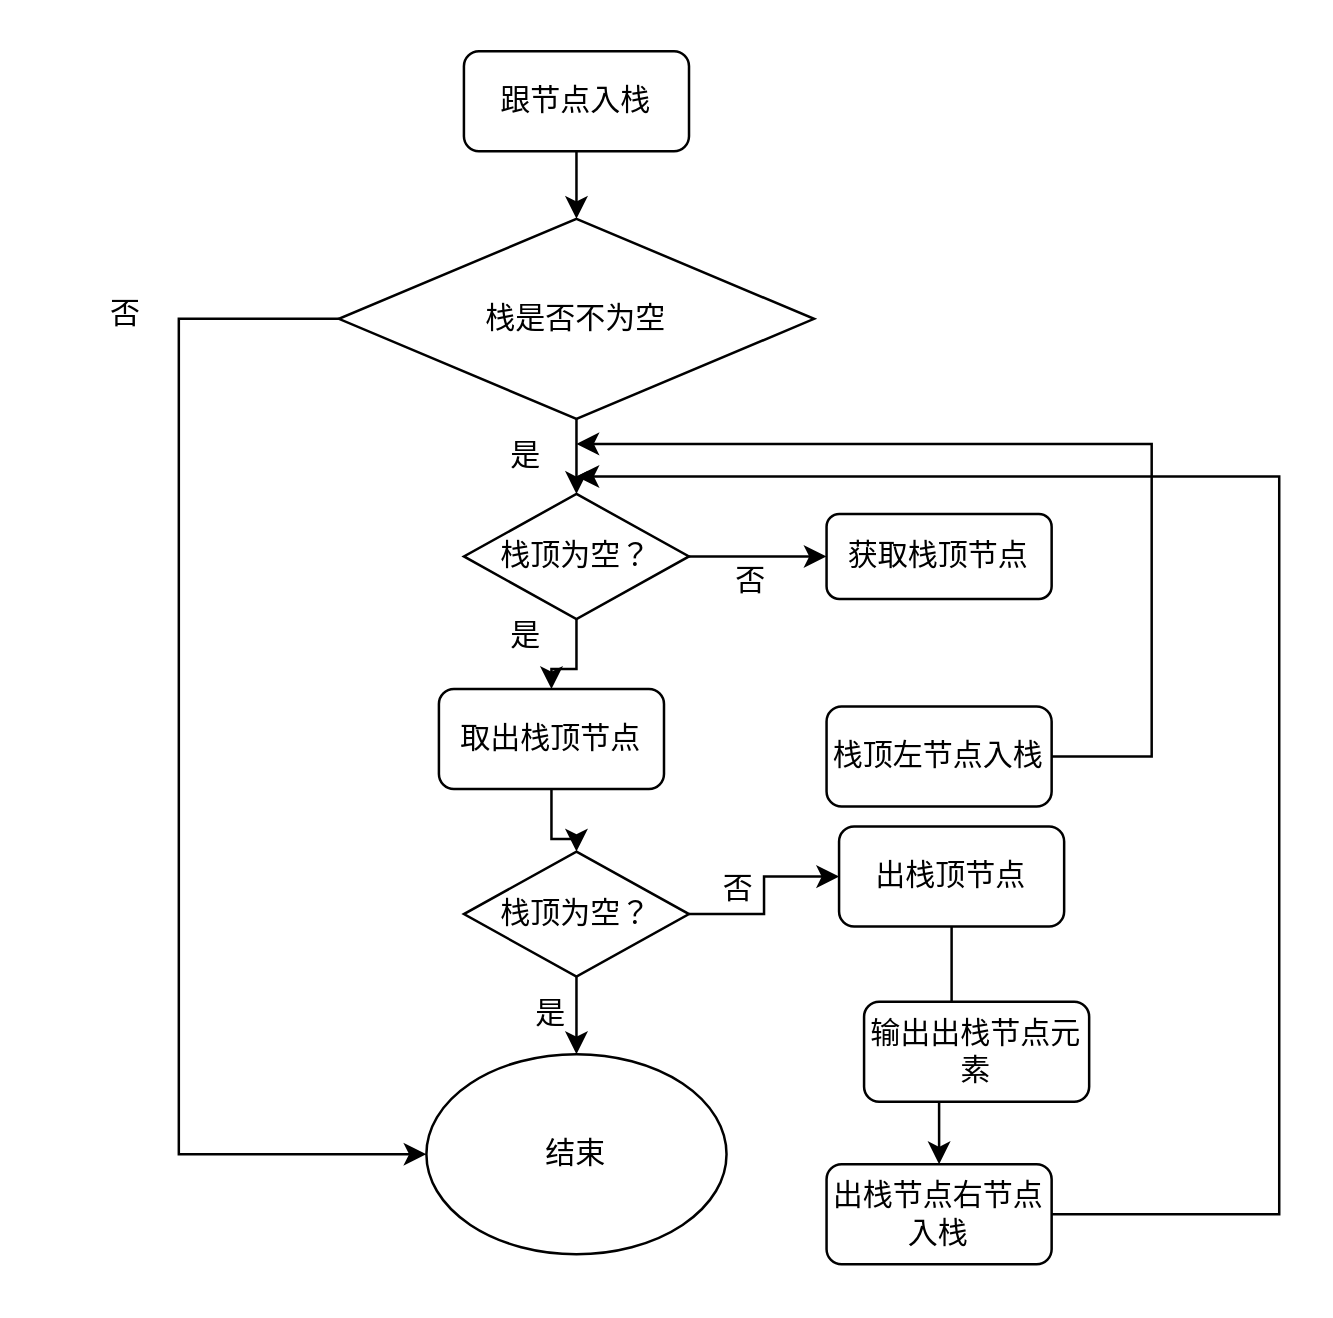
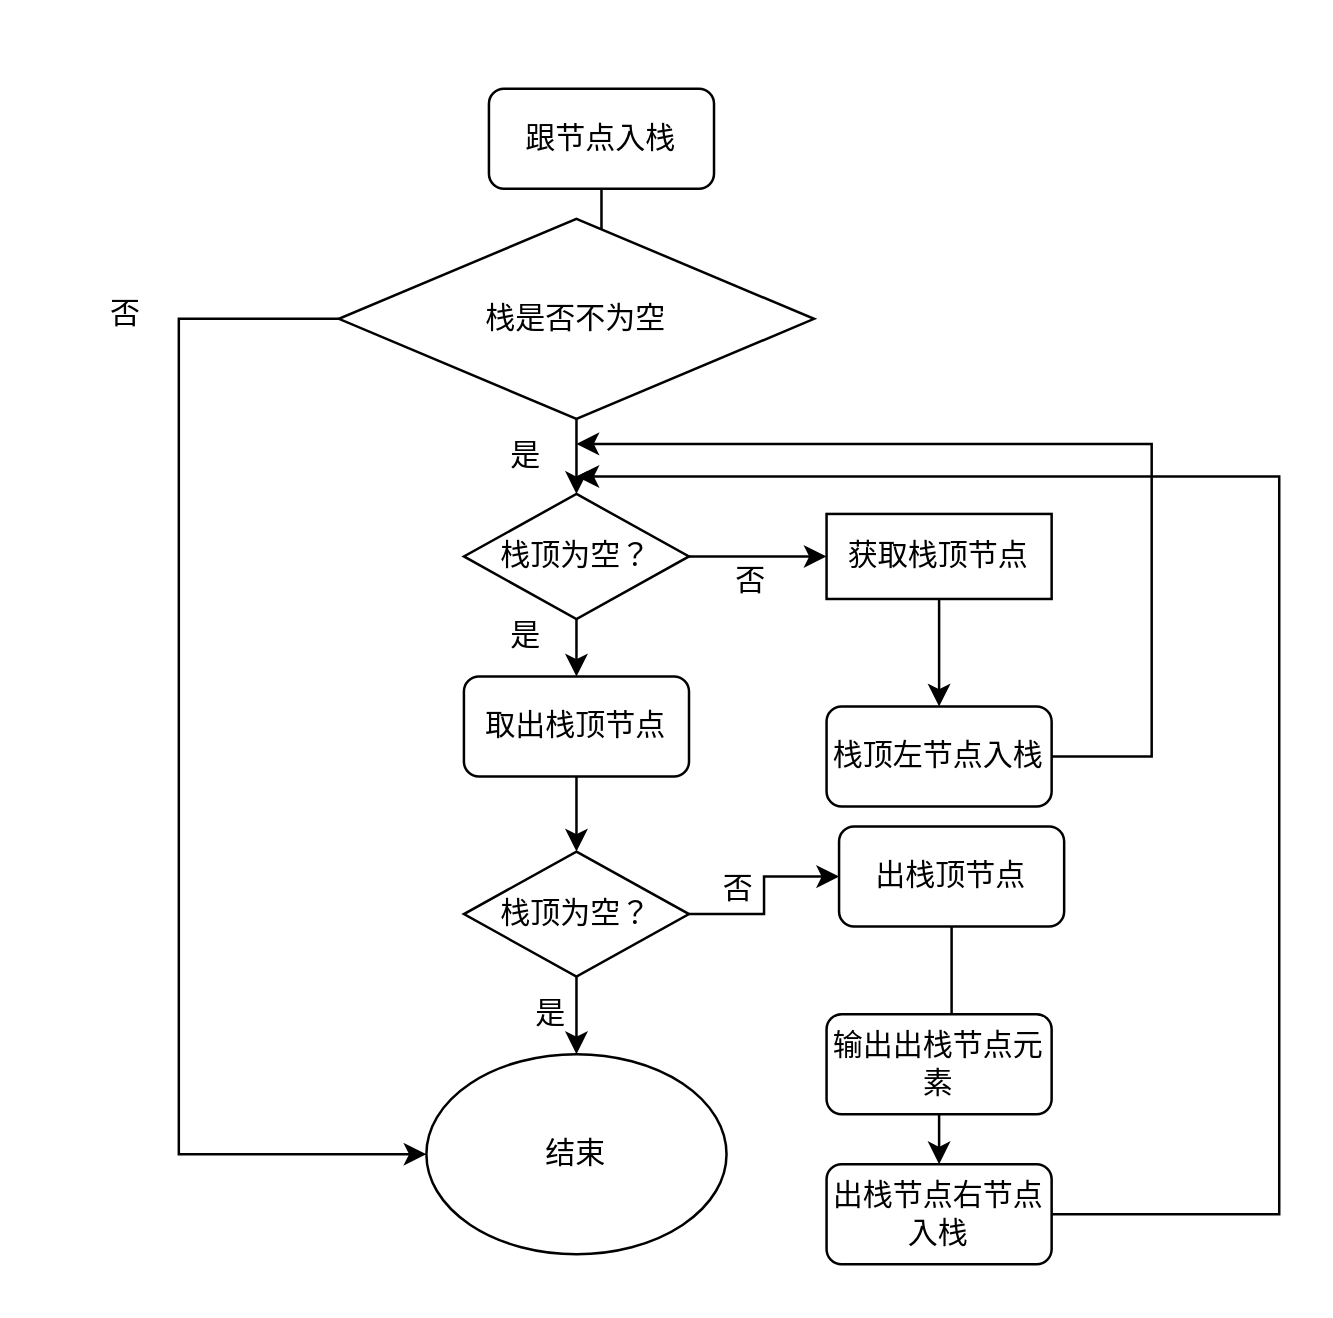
(576, 101) -> (601, 139)
(939, 556) -> (939, 556)
none -> (939, 644)
(551, 739) -> (576, 726)
(976, 1051) -> (939, 1064)
